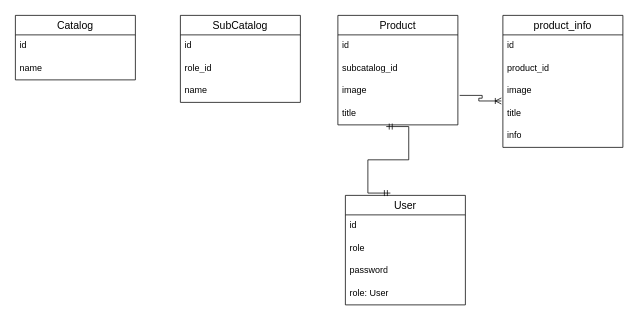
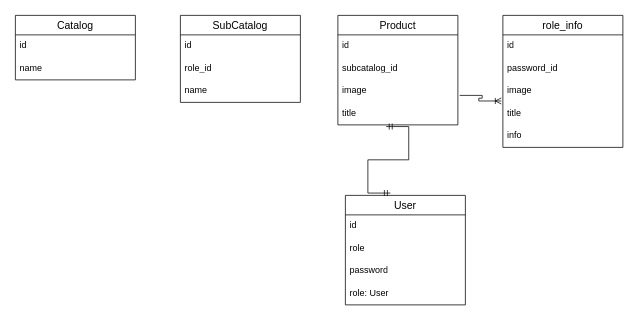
(563, 26) -> (563, 26)
(531, 68) -> (534, 68)
